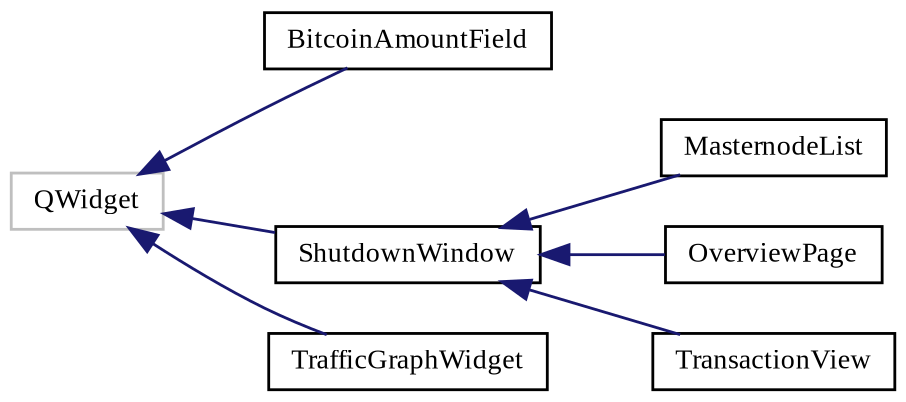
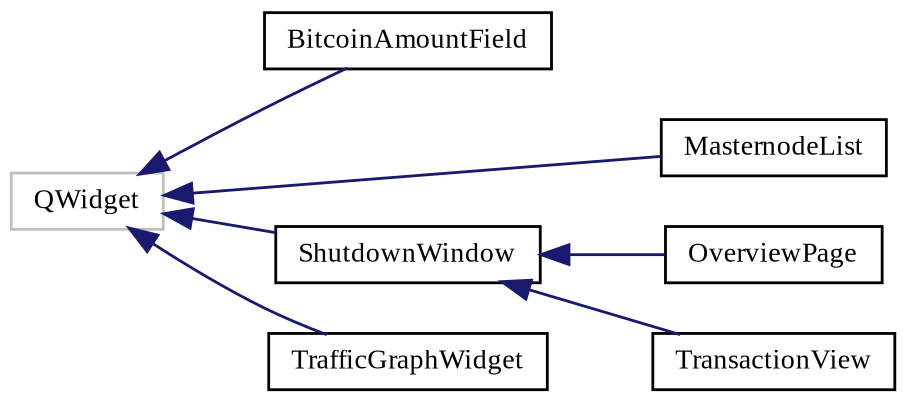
(605, 197) -> (427, 175)
